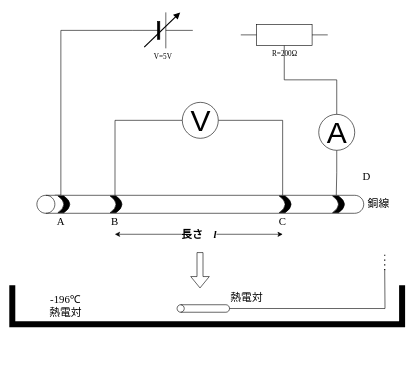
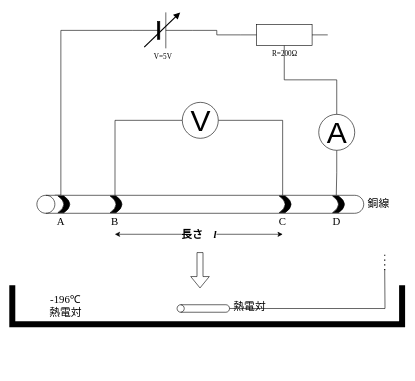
none -> (217, 31)
(367, 177) -> (337, 222)
(247, 297) -> (250, 306)
